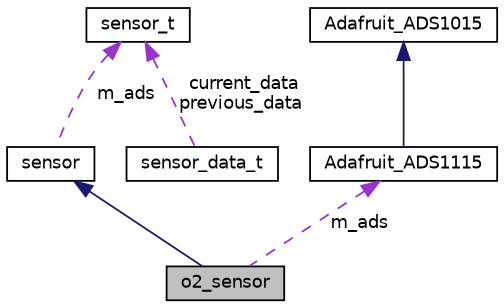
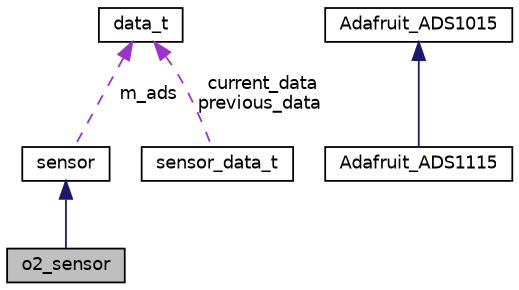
(138, 25) -> (141, 25)
(307, 229) -> none
